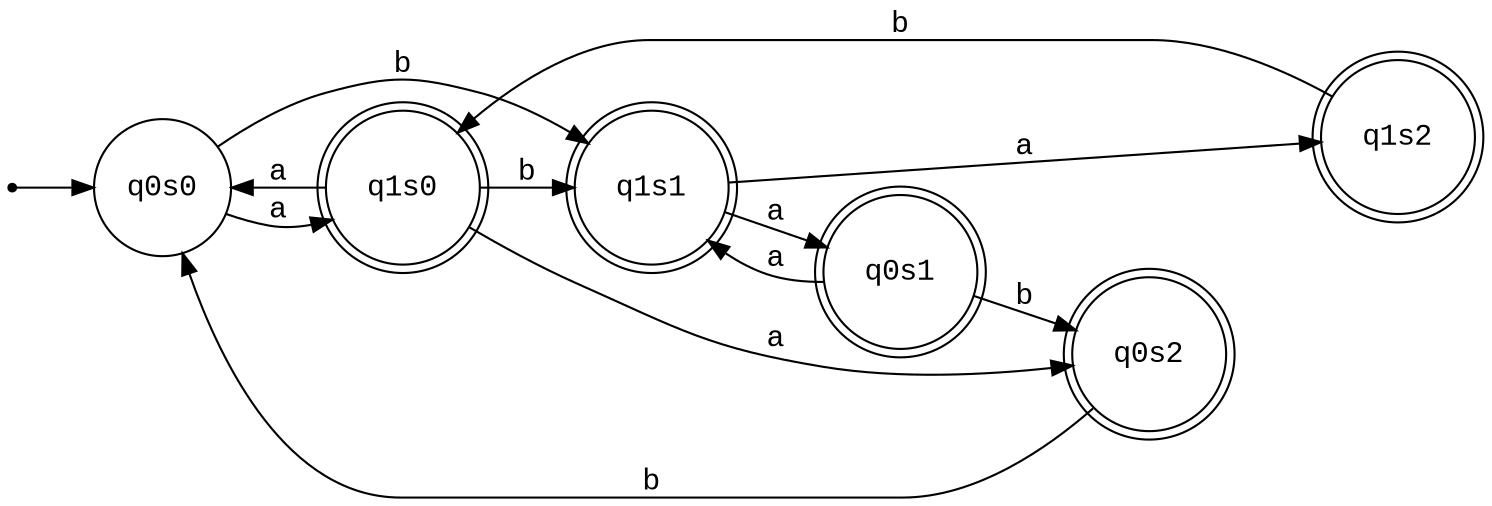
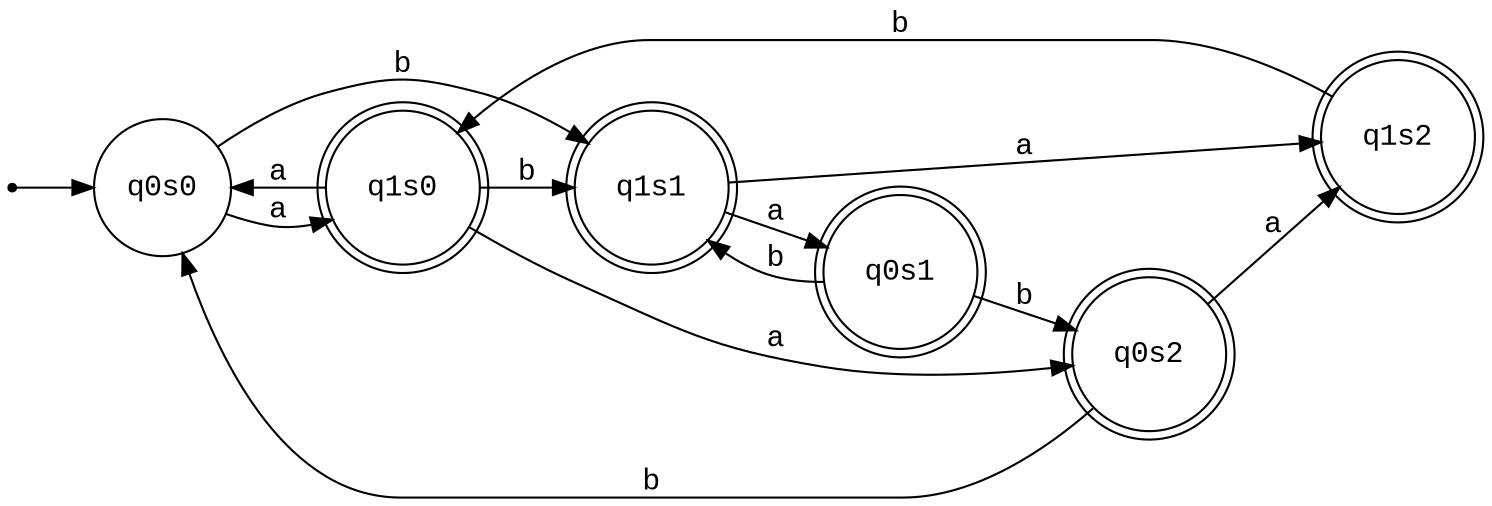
none -> (1266, 253)
(776, 258) -> (776, 258)
